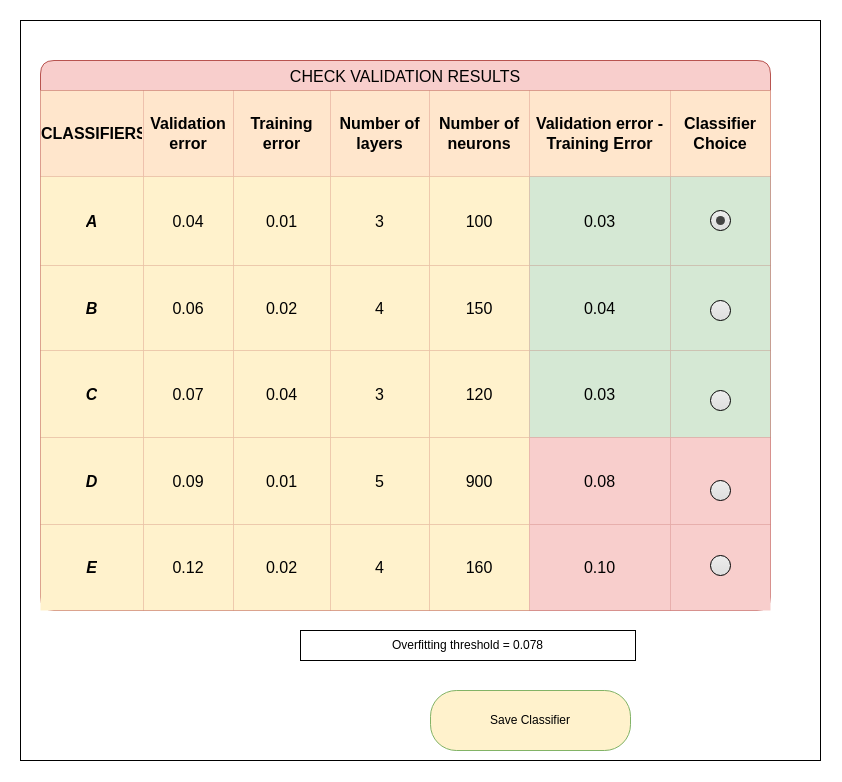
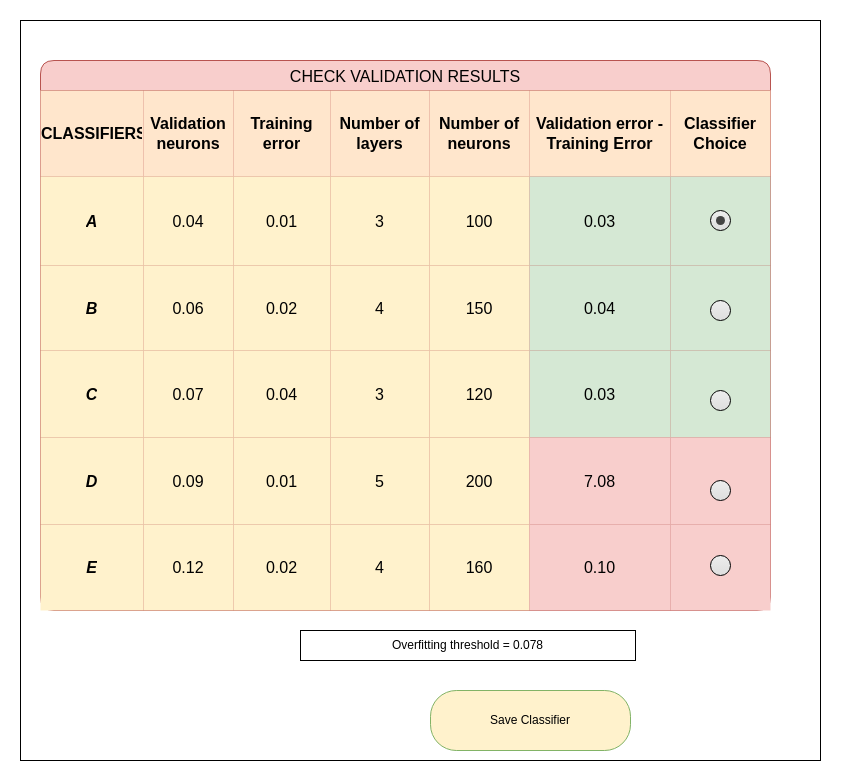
(189, 134) -> (189, 134)
(480, 482) -> (480, 482)
(600, 482) -> (600, 482)
